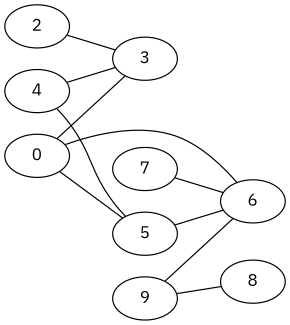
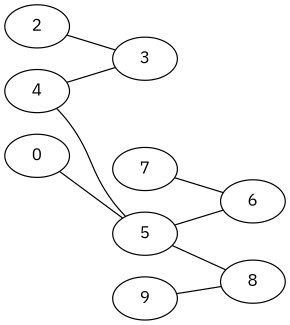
(91, 107) -> none
(159, 132) -> none
(199, 250) -> none
none -> (199, 258)
